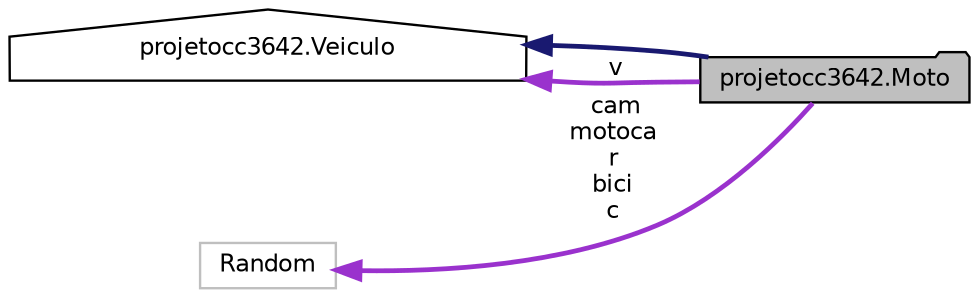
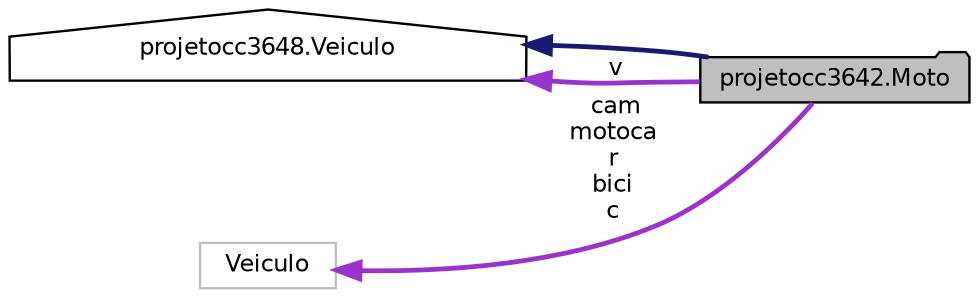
(268, 49) -> (268, 49)
(268, 266) -> (268, 266)
